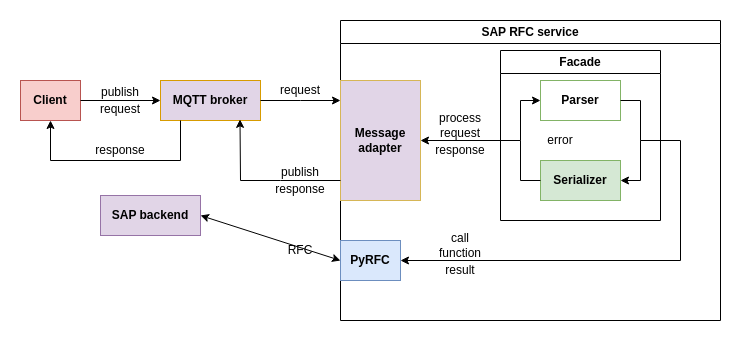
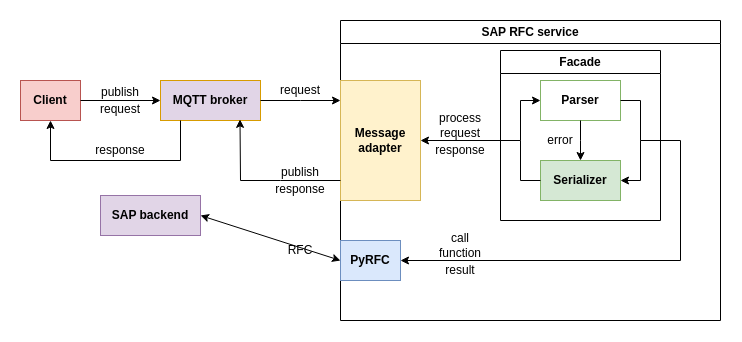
none -> (581, 137)
(381, 141) -> (381, 141)
